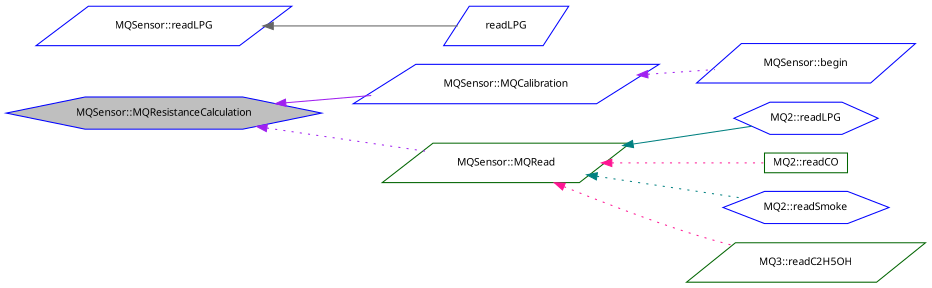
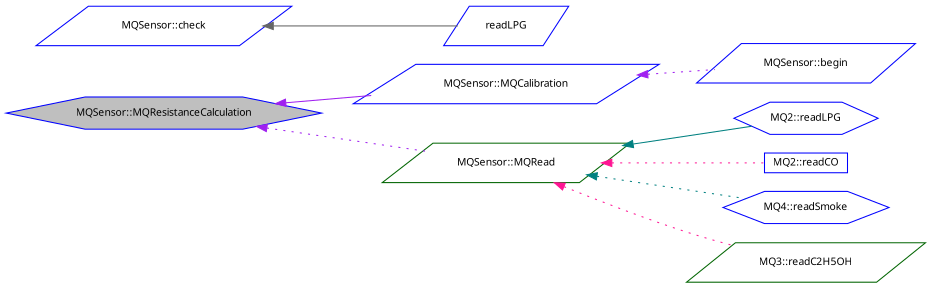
(164, 26) -> (164, 26)
(806, 163) -> (806, 163)
(806, 208) -> (806, 208)
